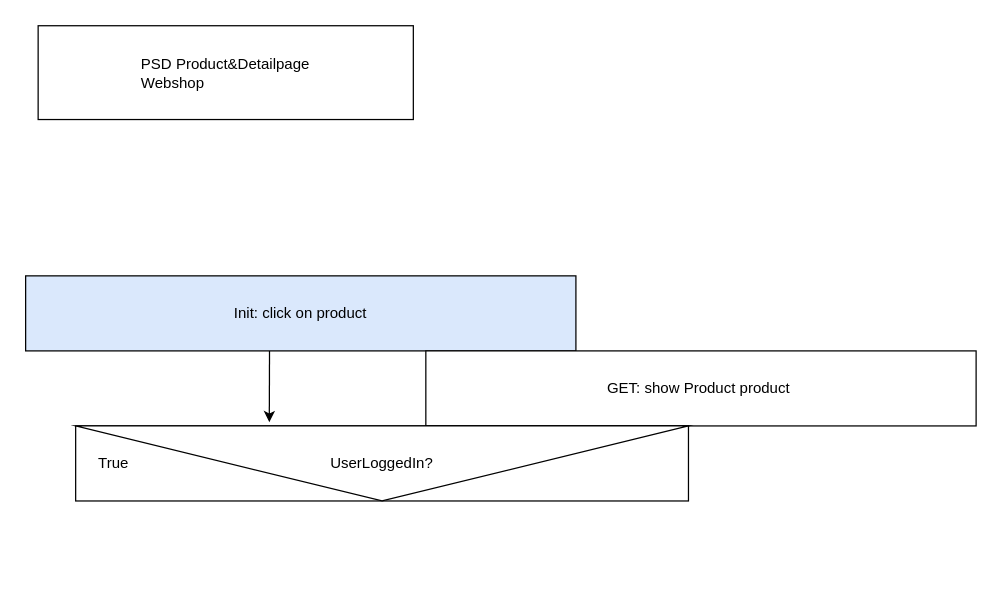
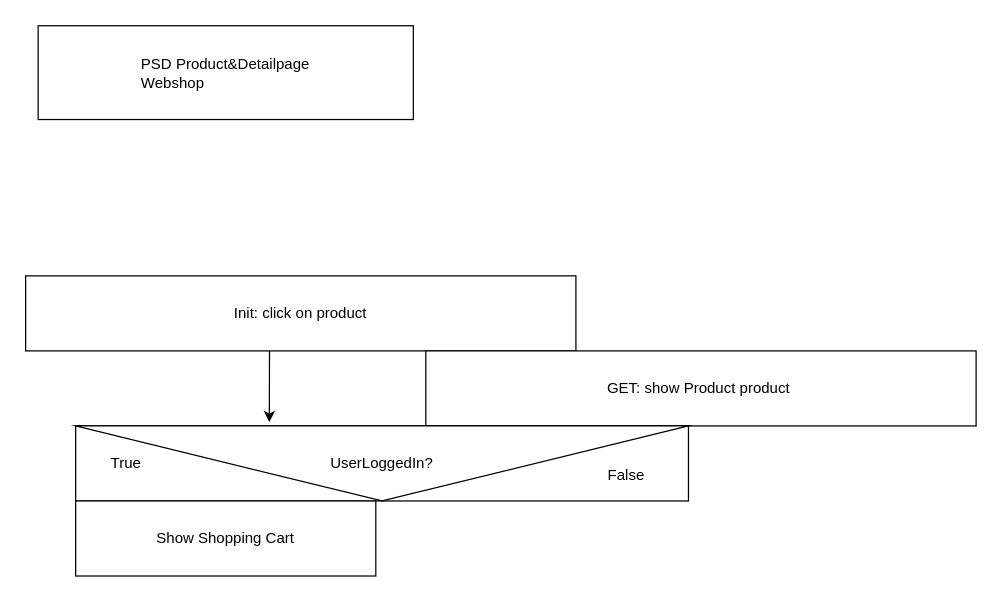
(301, 313) -> (301, 313)
(113, 463) -> (126, 463)
none -> (626, 476)
none -> (226, 538)
